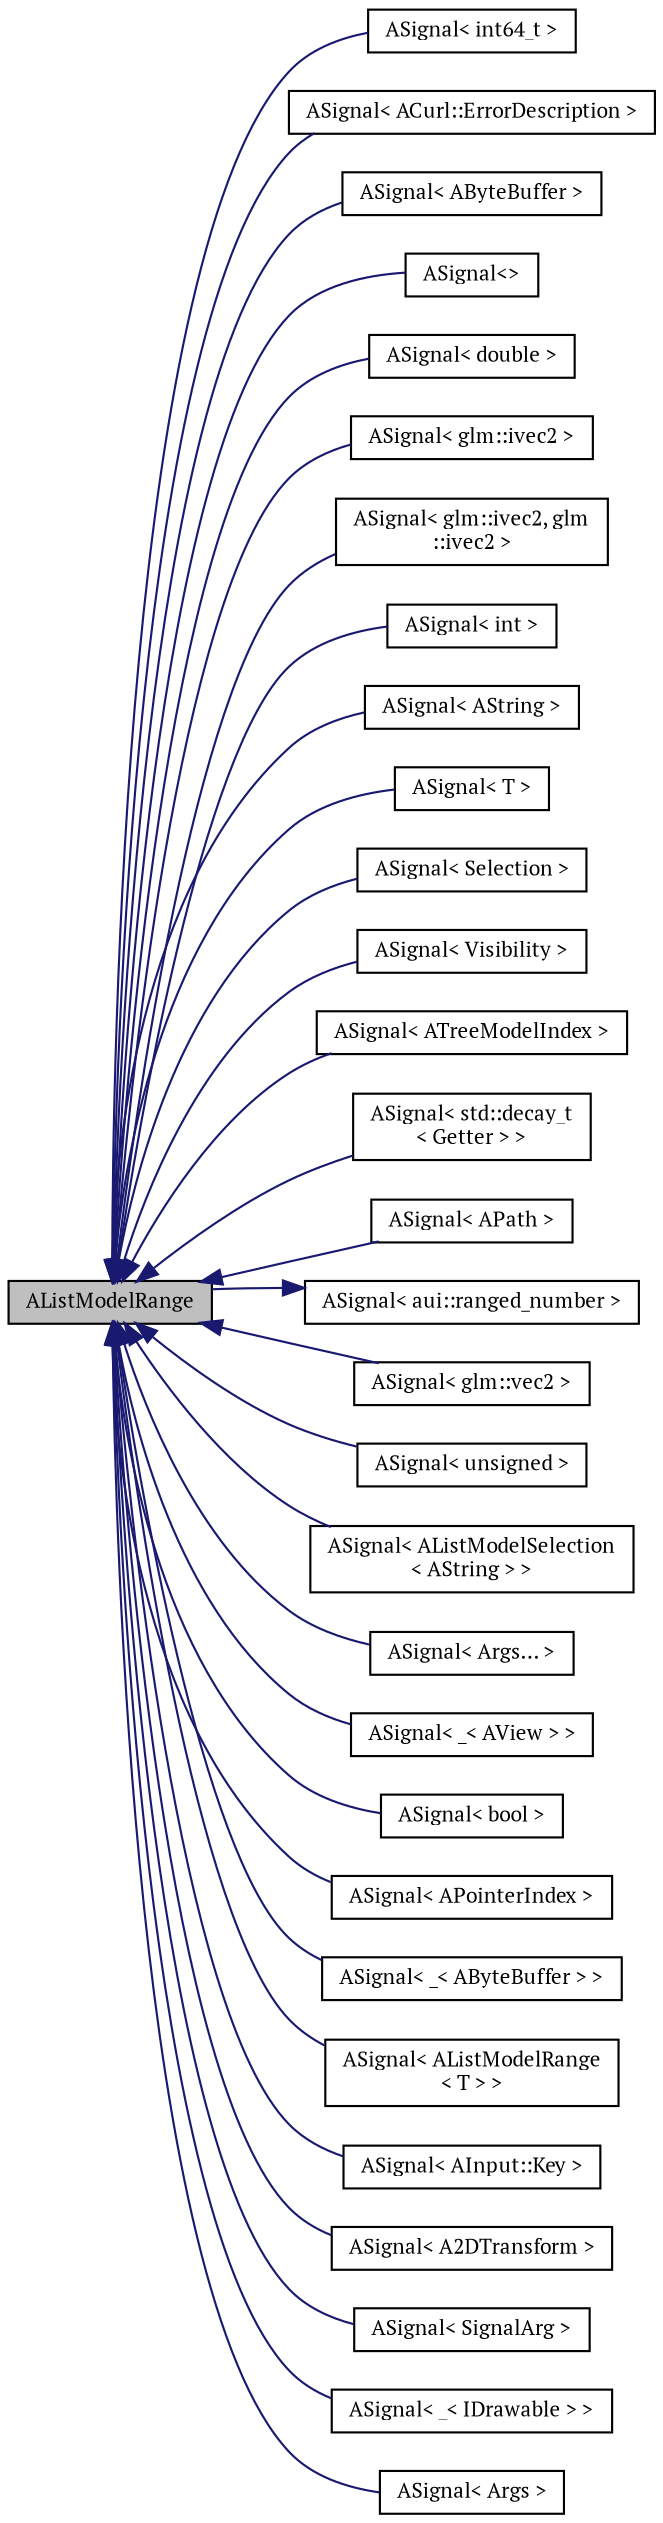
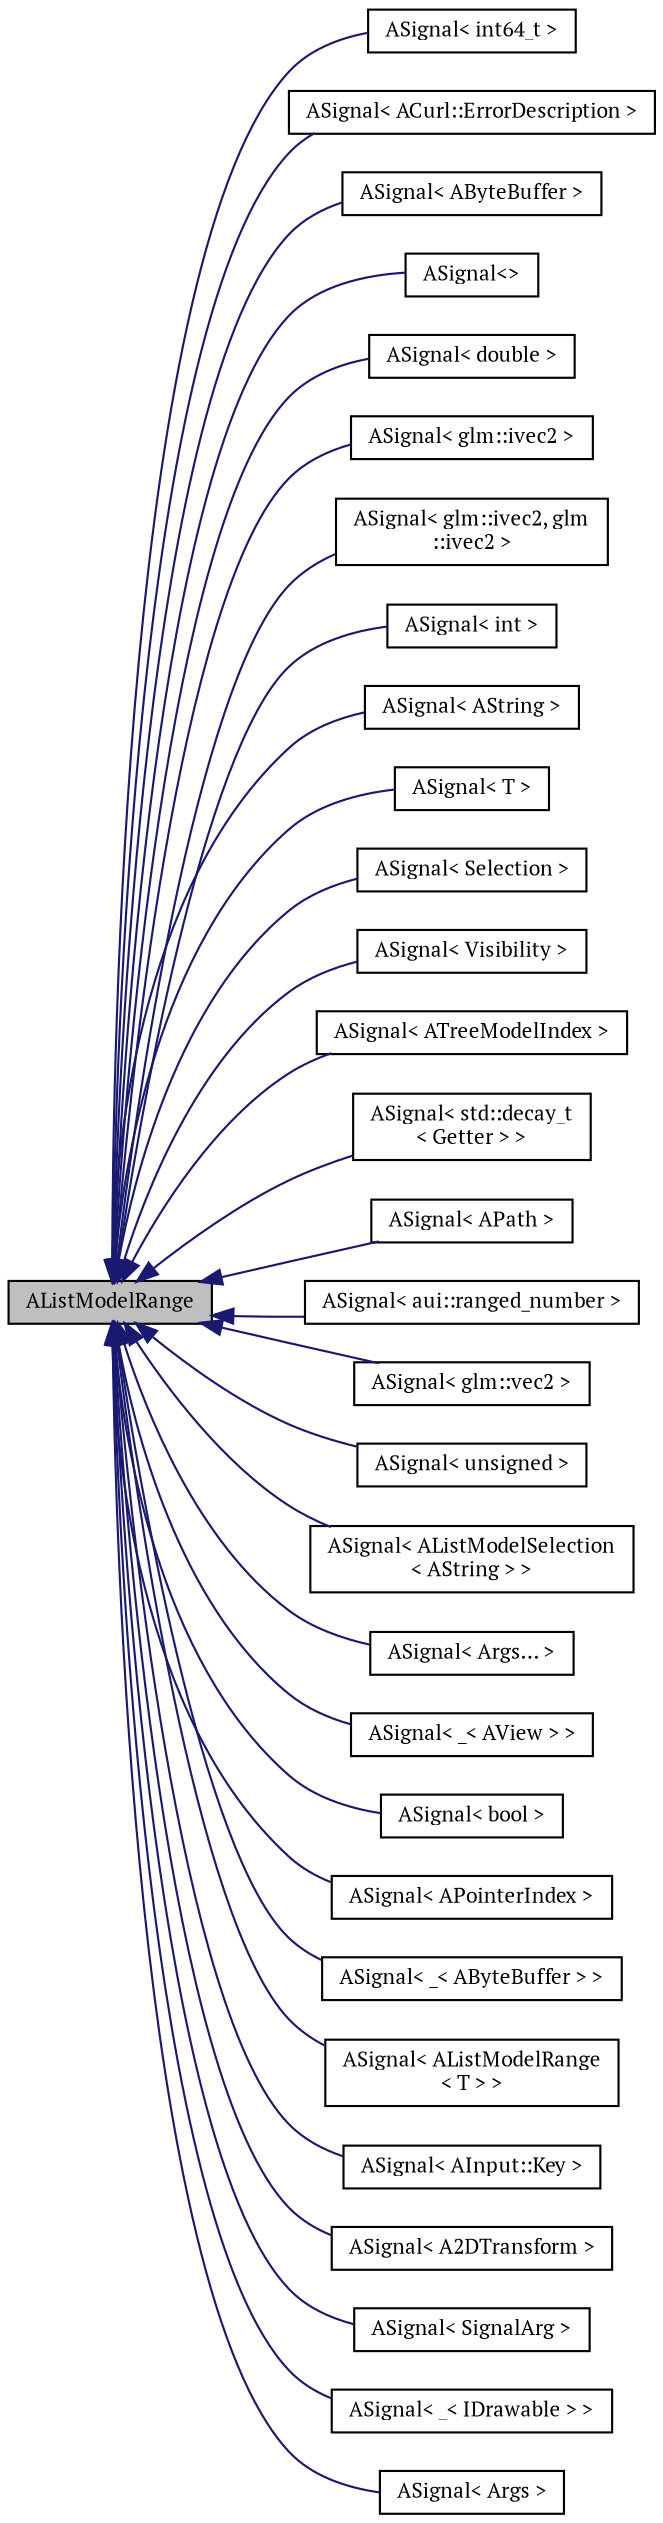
(247, 1288) -> (269, 1317)
